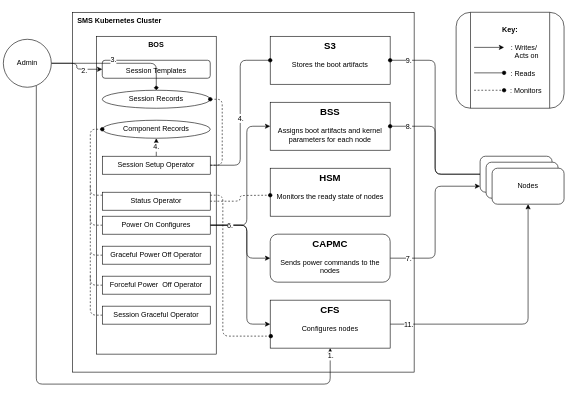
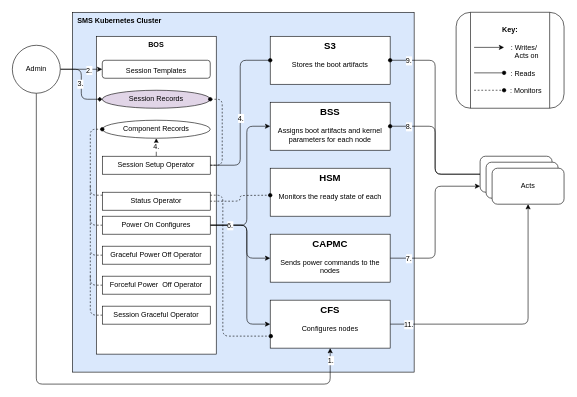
(27, 63) -> (36, 69)
(156, 99) -> (156, 99)
(528, 186) -> (528, 186)
(330, 190) -> (330, 190)
(243, 192) -> (243, 192)
(330, 258) -> (330, 258)
